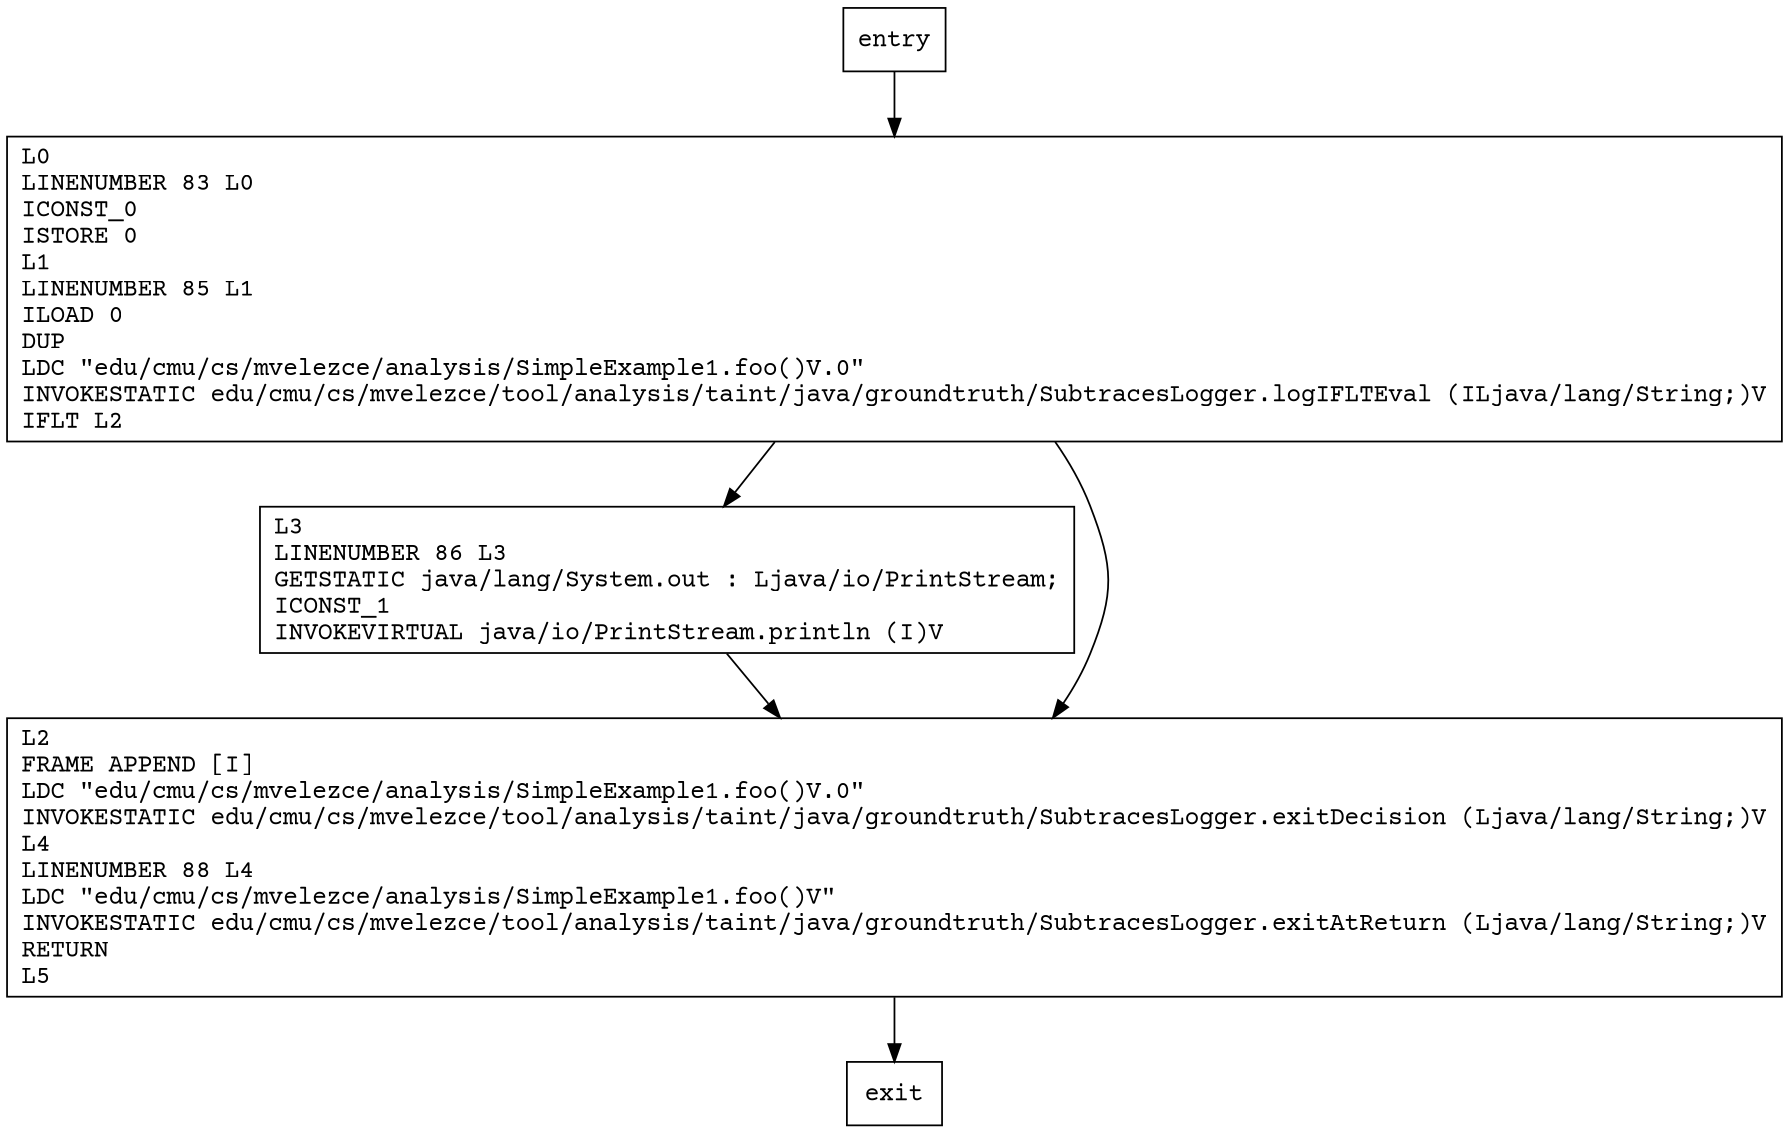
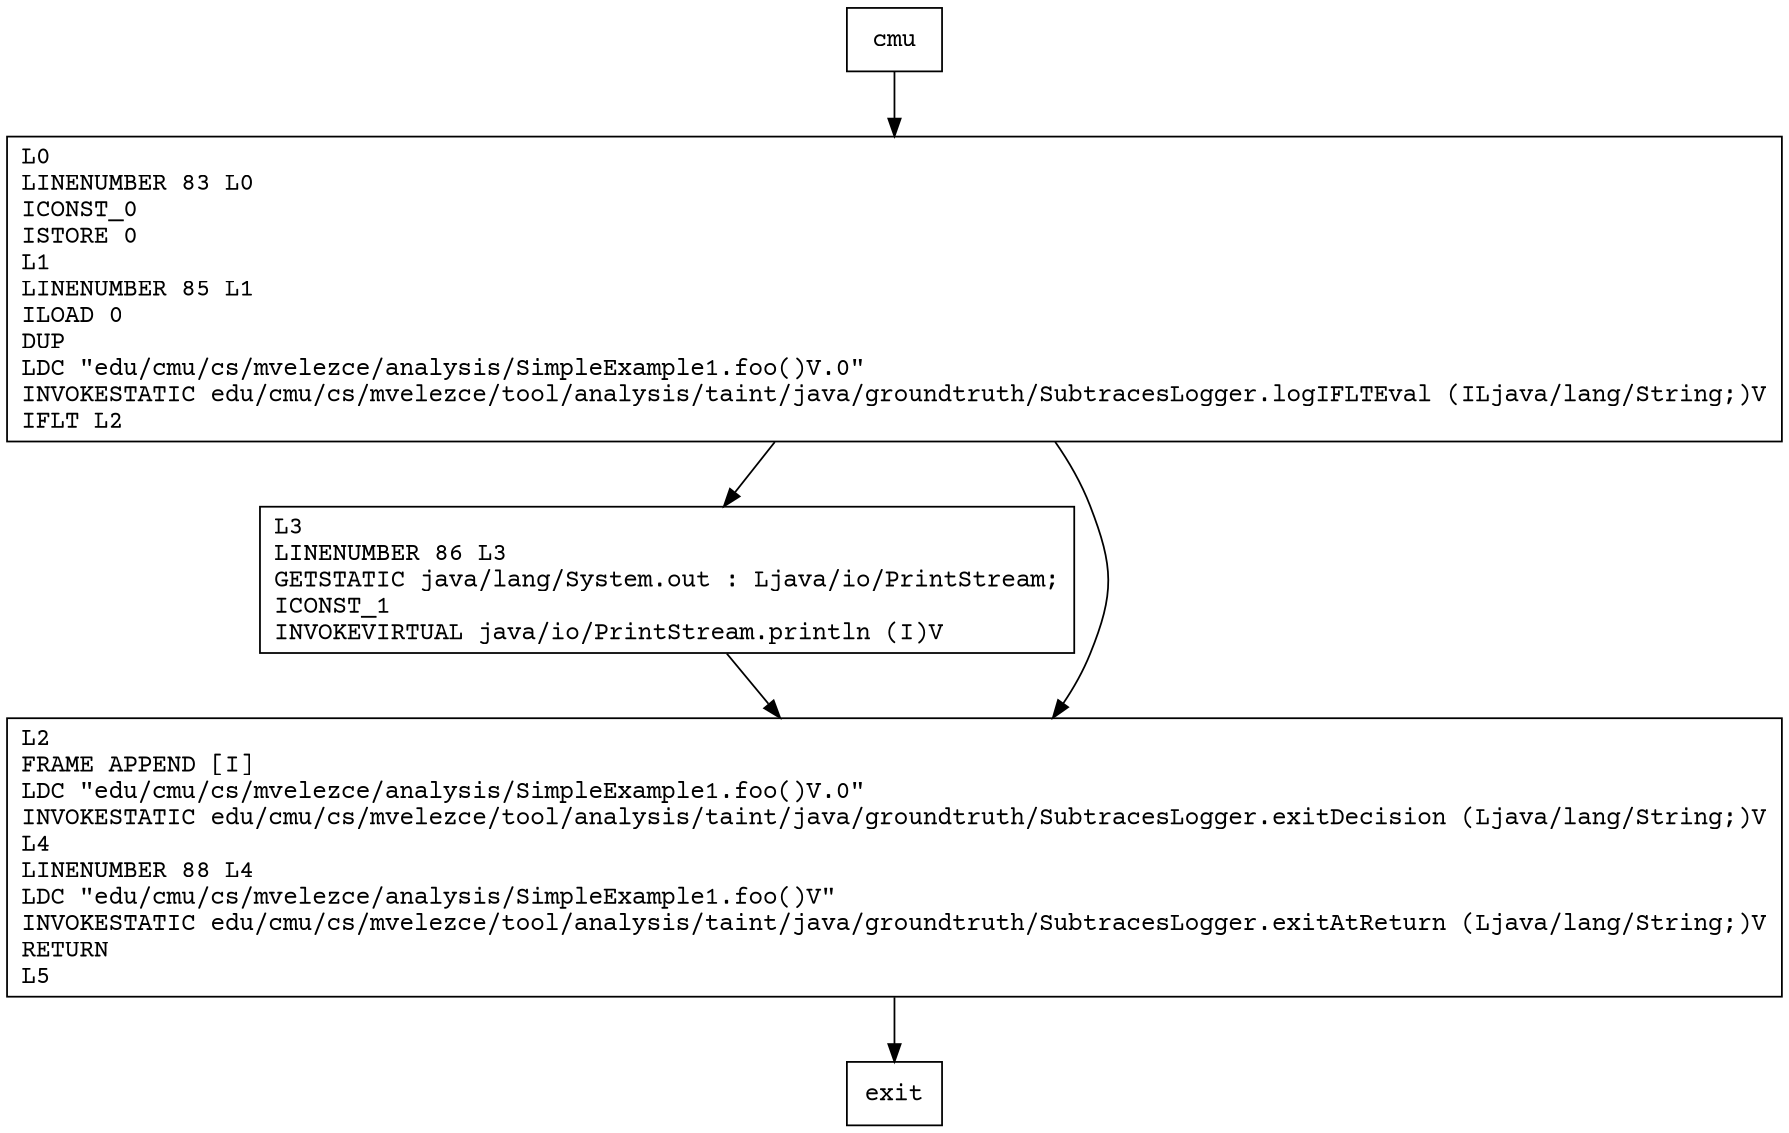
(894, 40) -> (894, 40)
